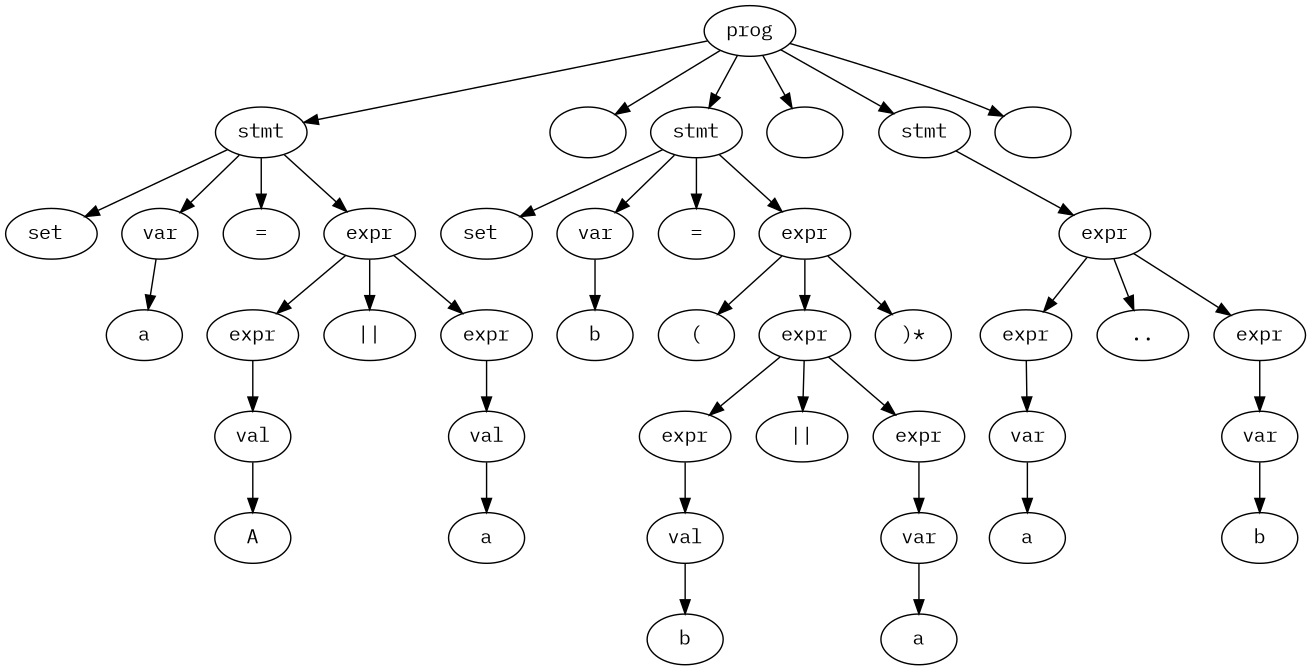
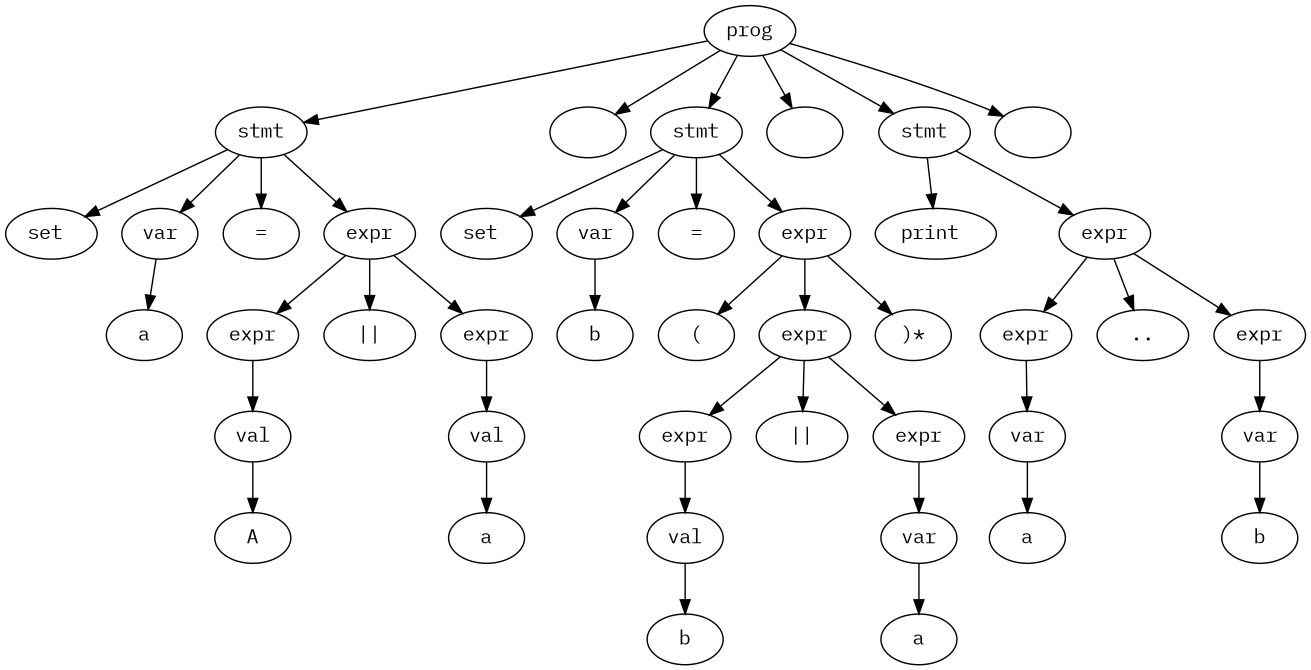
none -> (936, 234)
